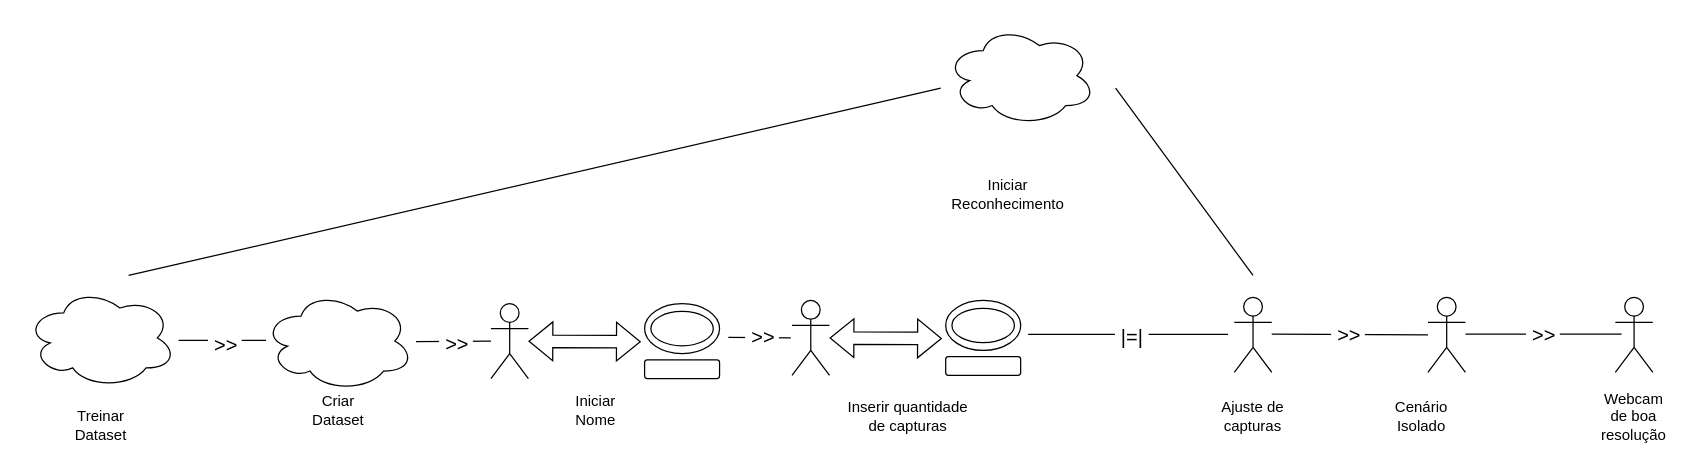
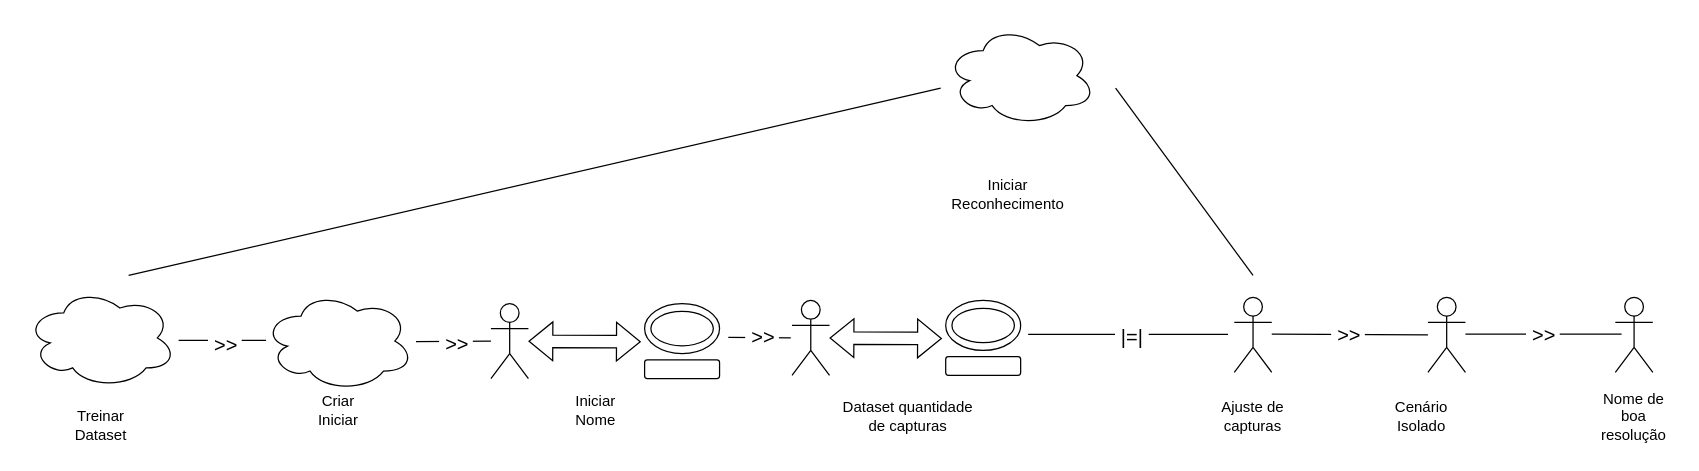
(338, 411) -> (338, 411)
(908, 417) -> (908, 417)
(1634, 417) -> (1634, 417)
